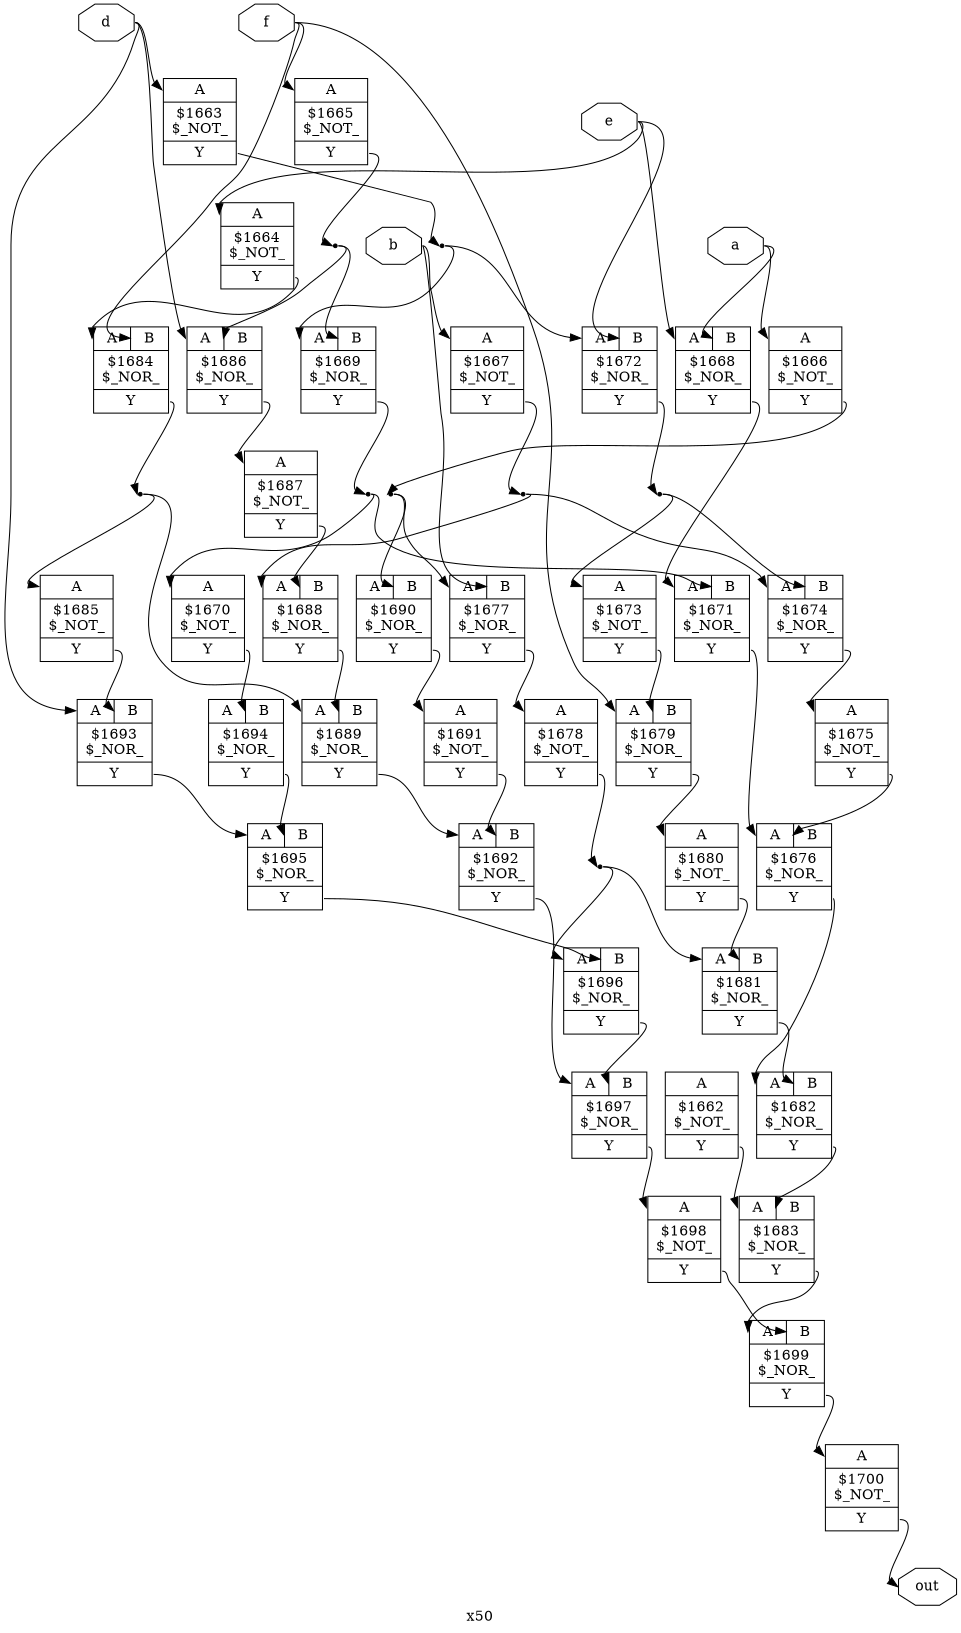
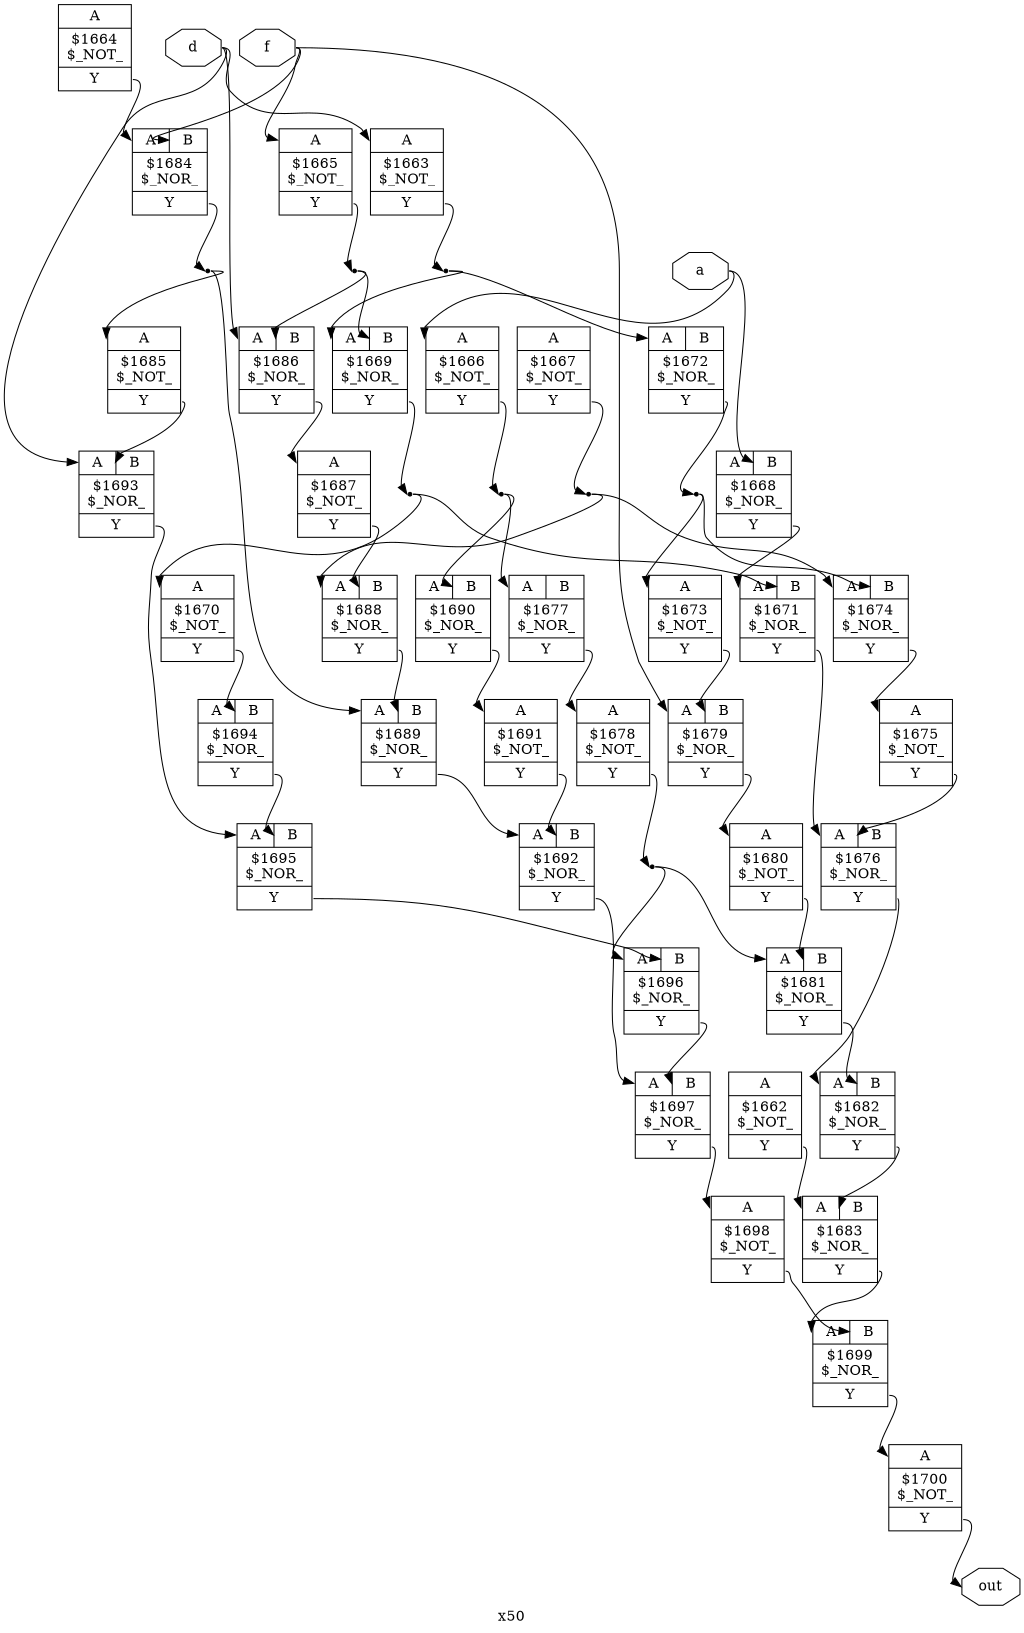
(609, 122) -> none
(394, 246) -> none
